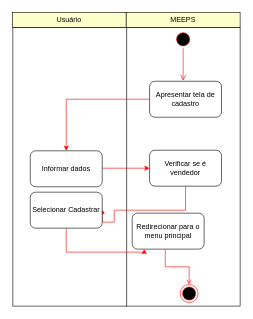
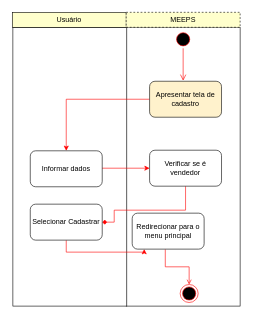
(183, 20) -> (183, 20)
(186, 99) -> (186, 99)
(66, 210) -> (66, 222)
